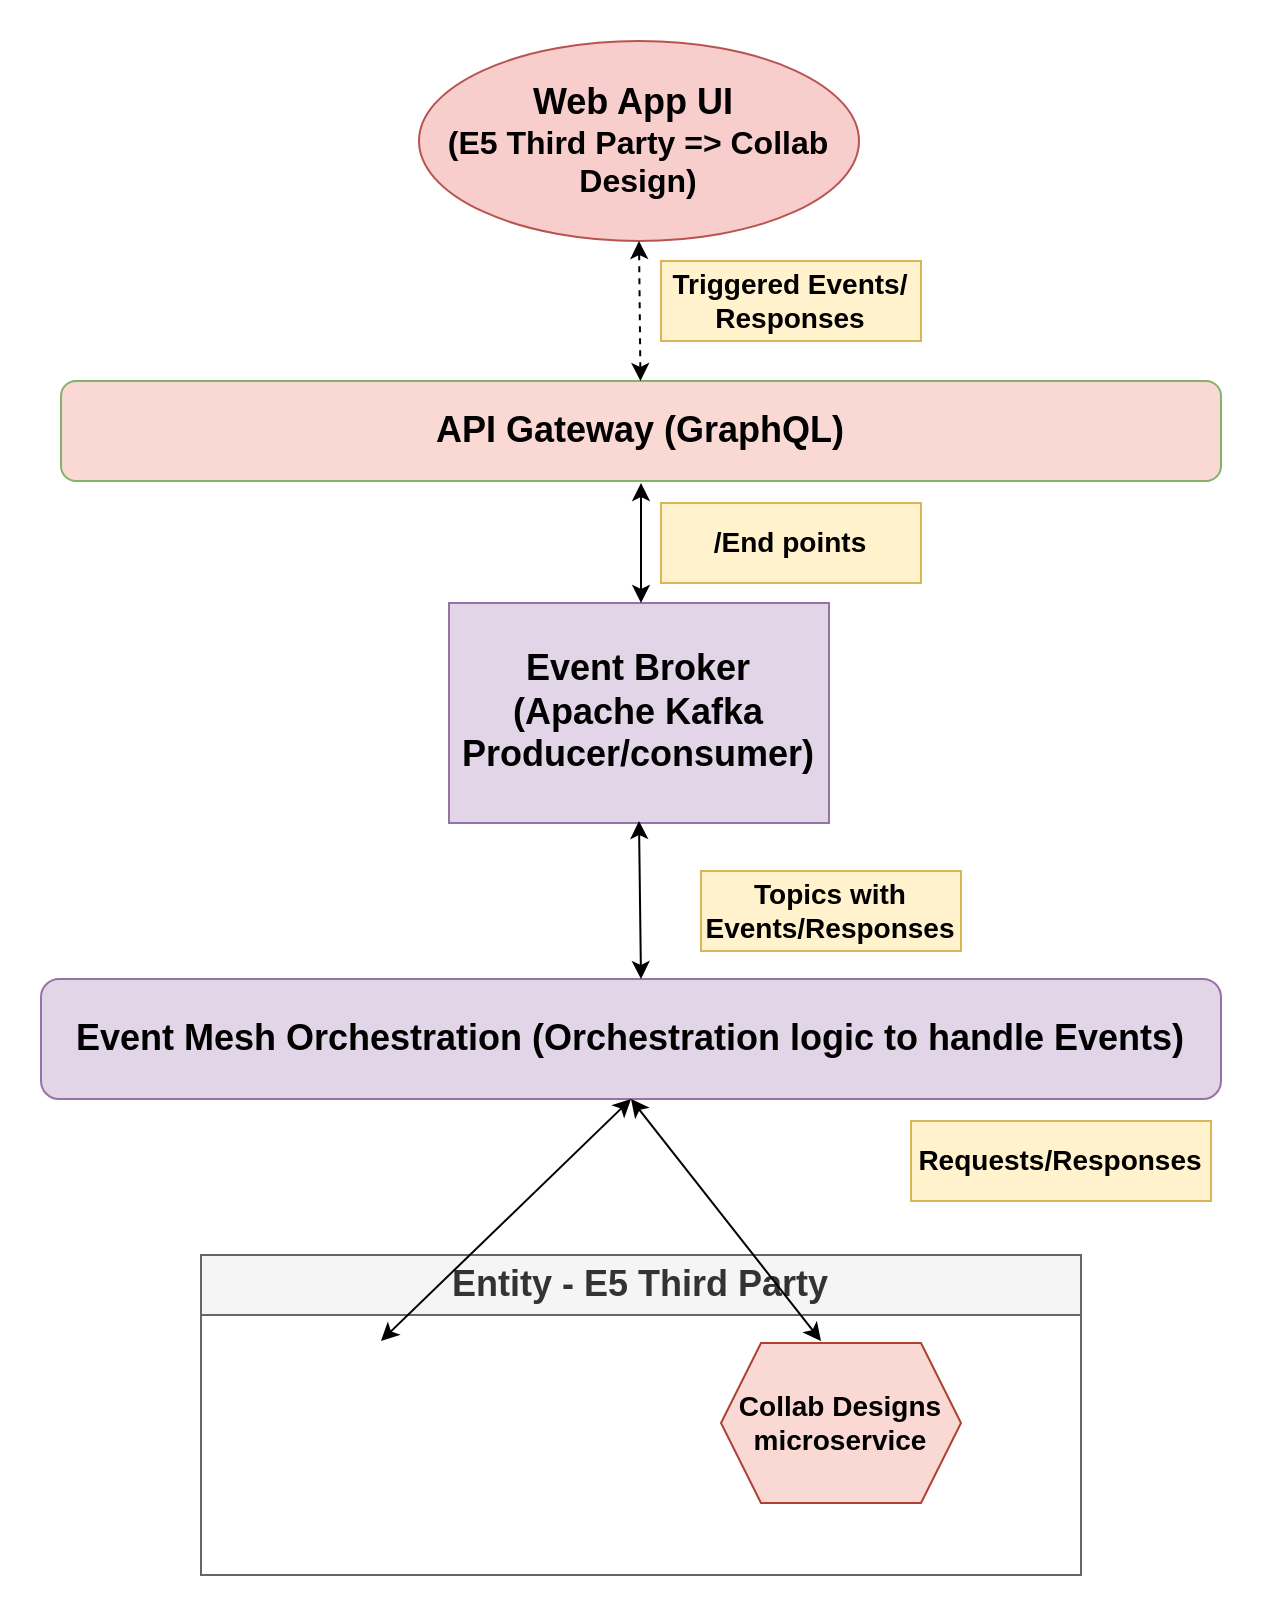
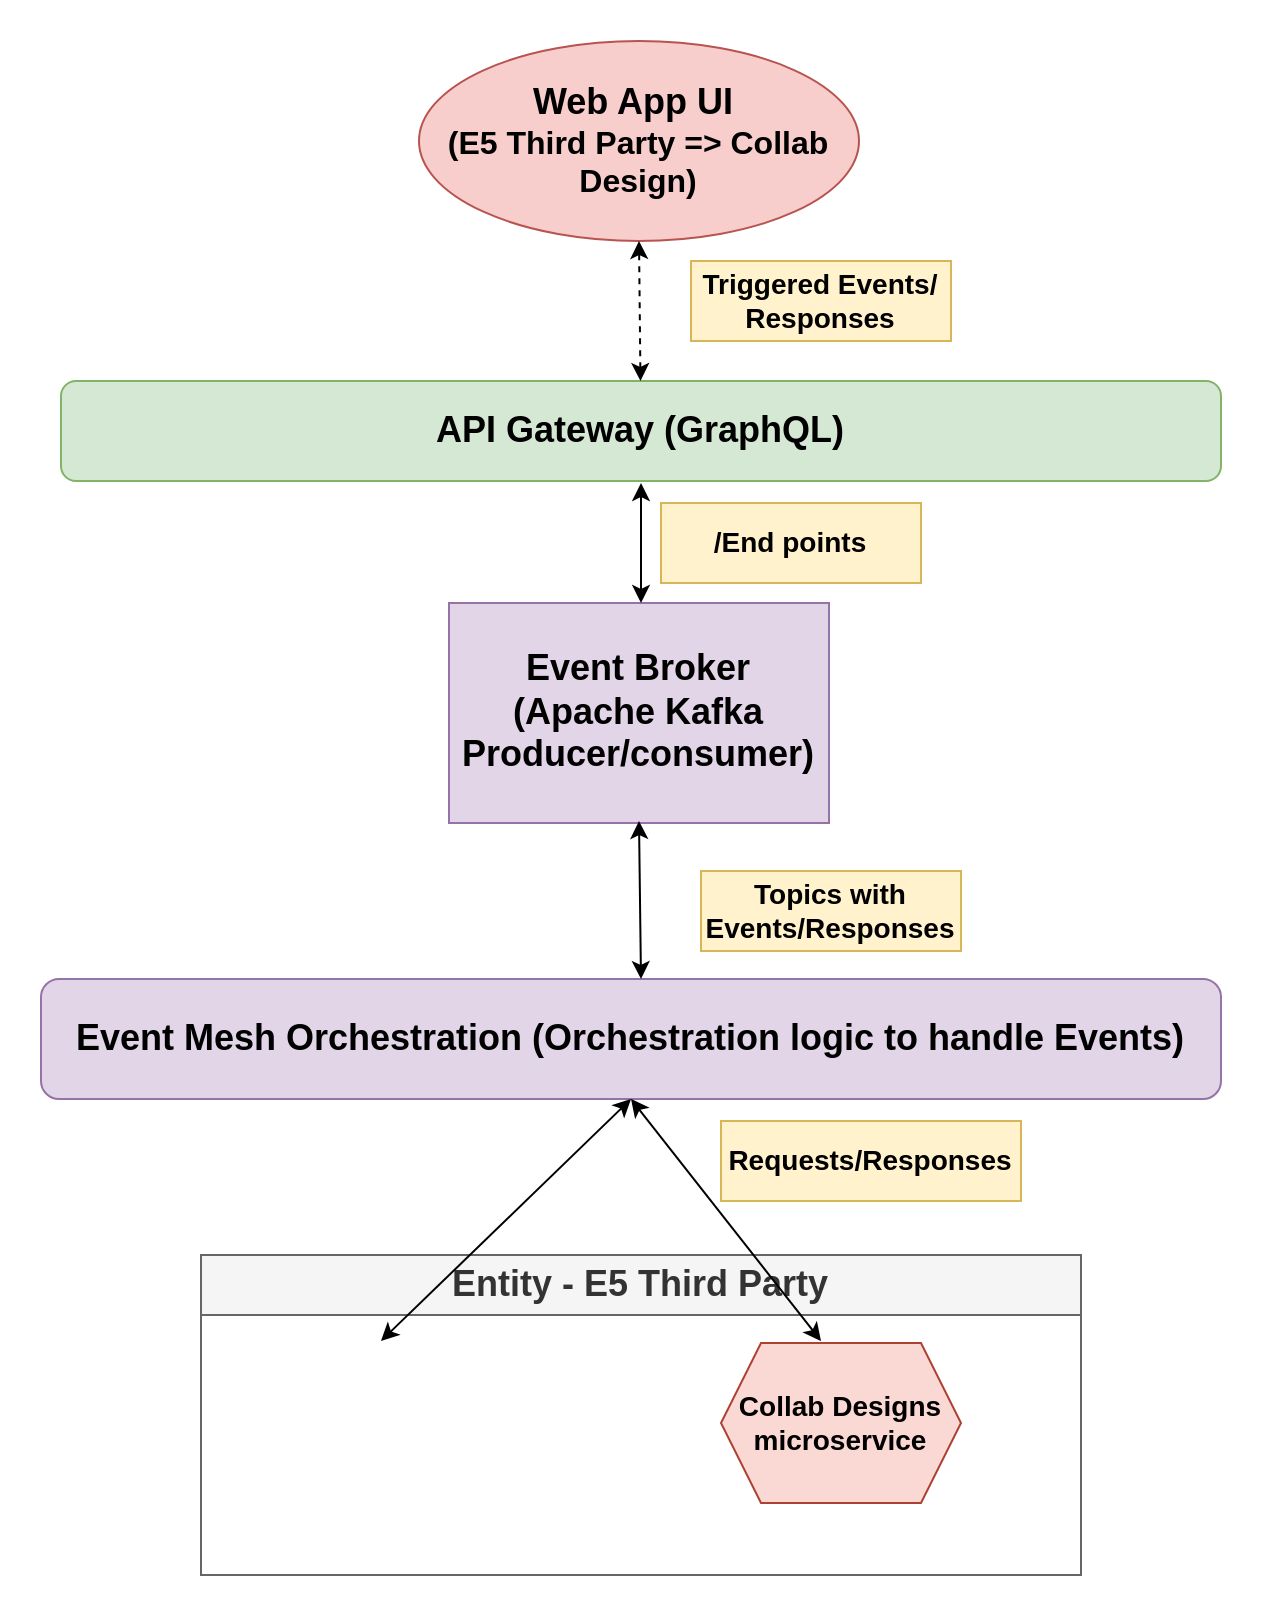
(791, 301) -> (821, 301)
(641, 431) -> (641, 431)
(1061, 1161) -> (871, 1161)
